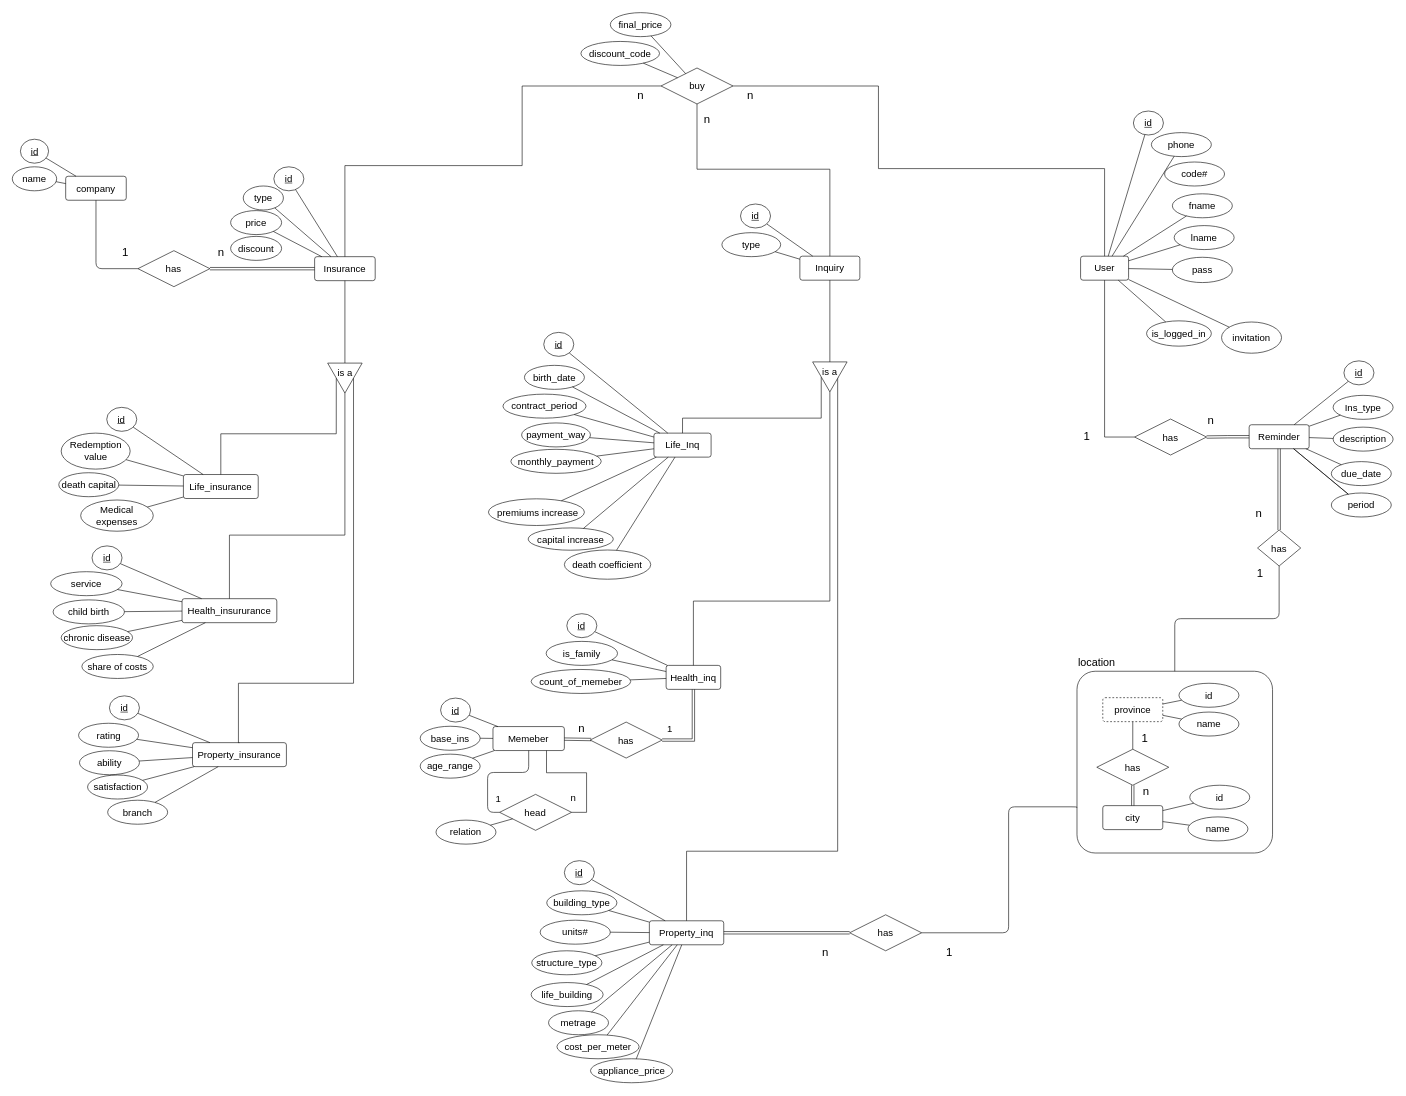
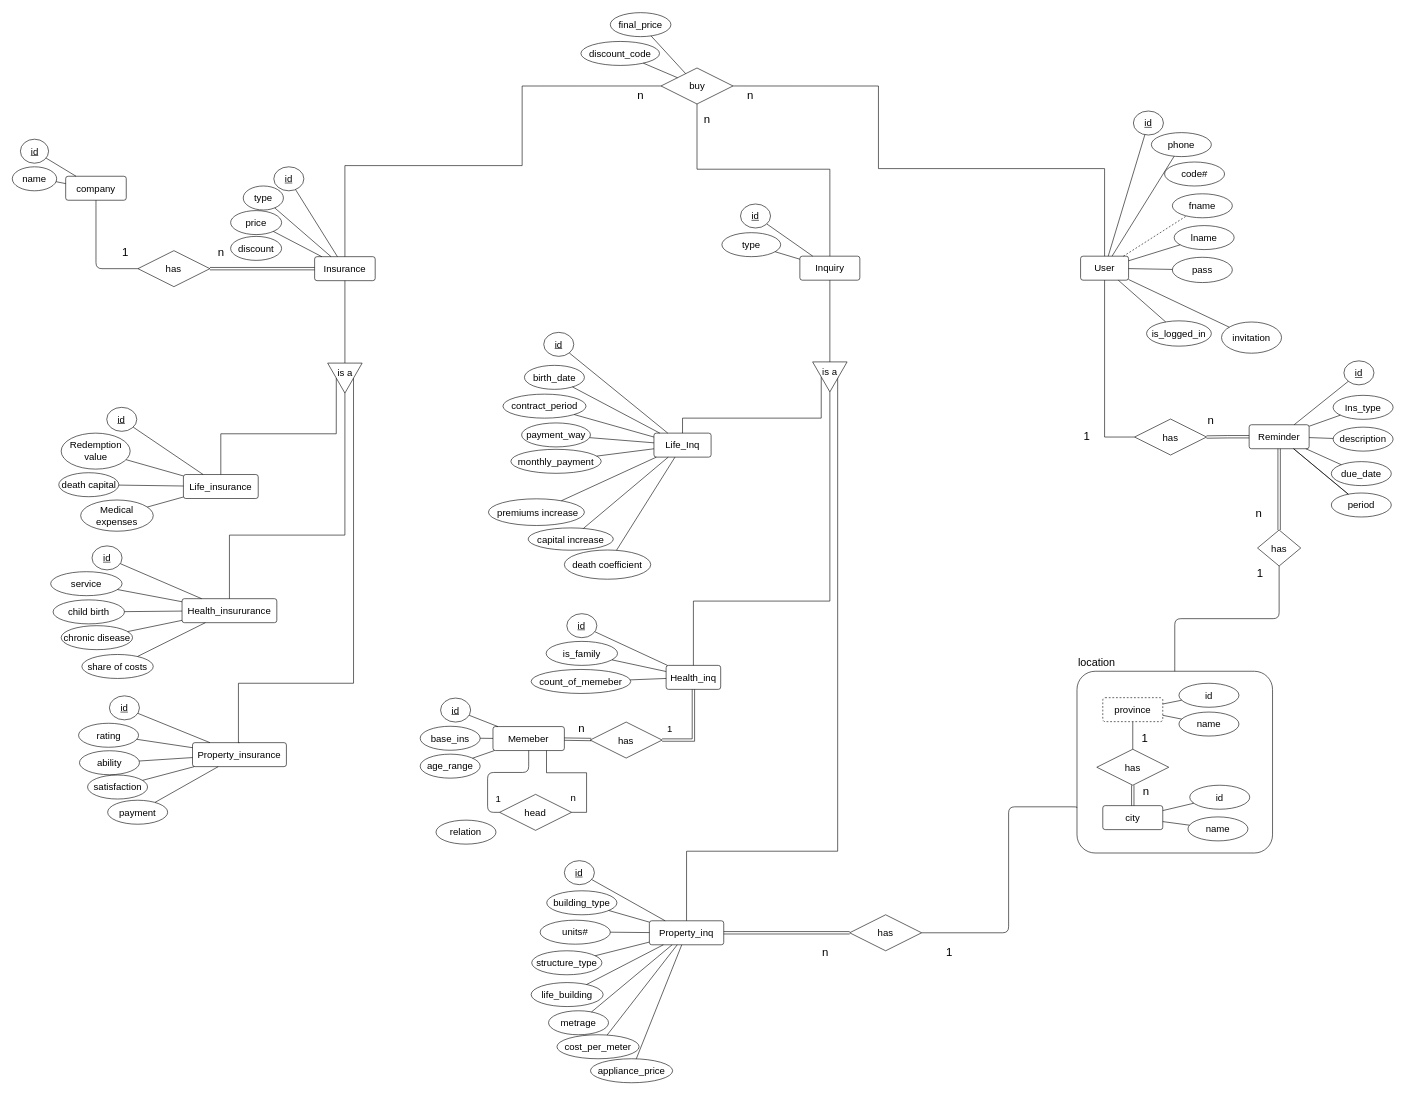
(1154, 236) -> (1154, 236)
(138, 812) -> (138, 812)
(500, 822) -> none
